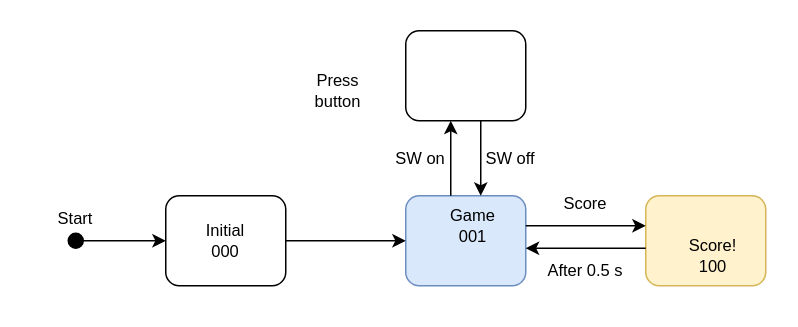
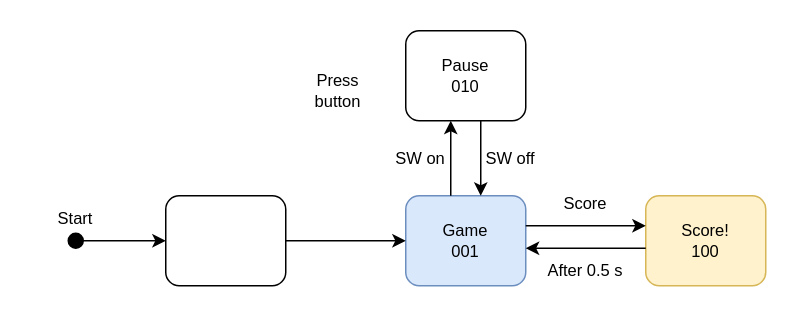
none -> (466, 76)
(473, 226) -> (466, 241)
(226, 241) -> none
(713, 256) -> (706, 241)
